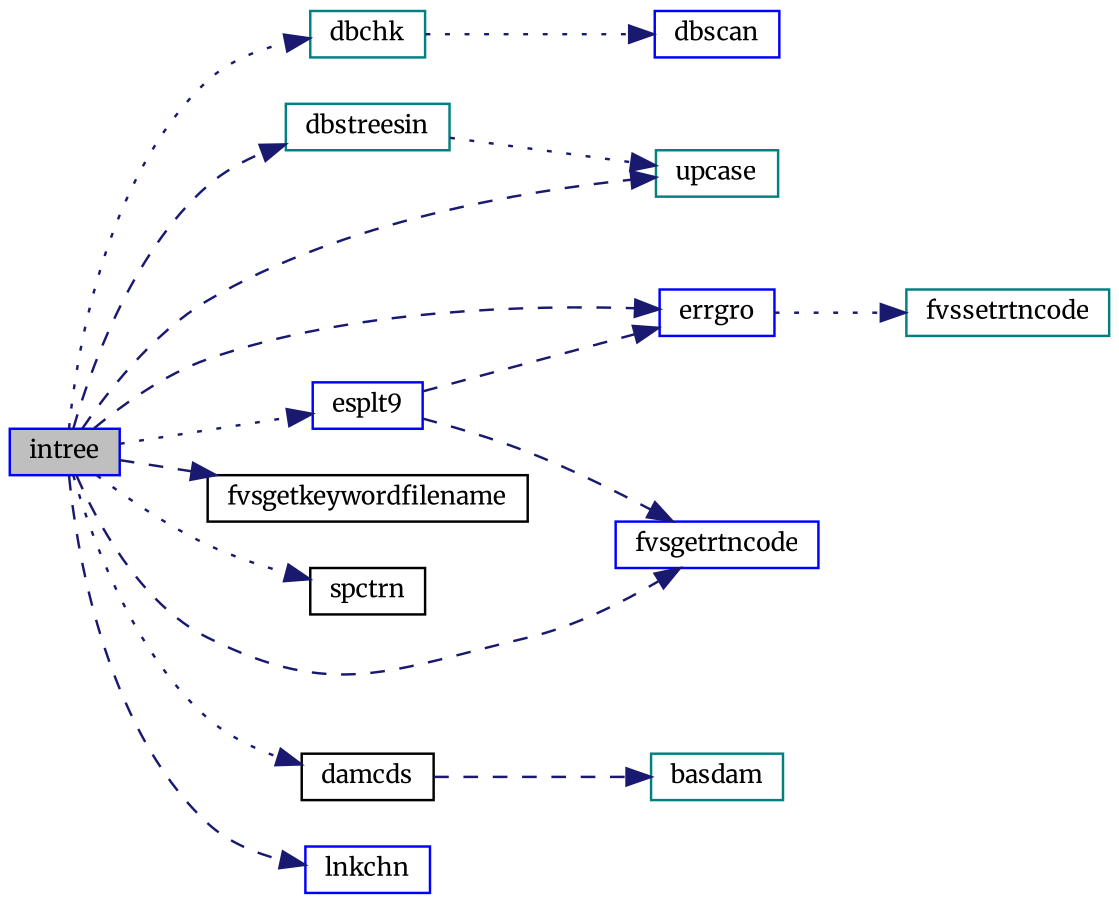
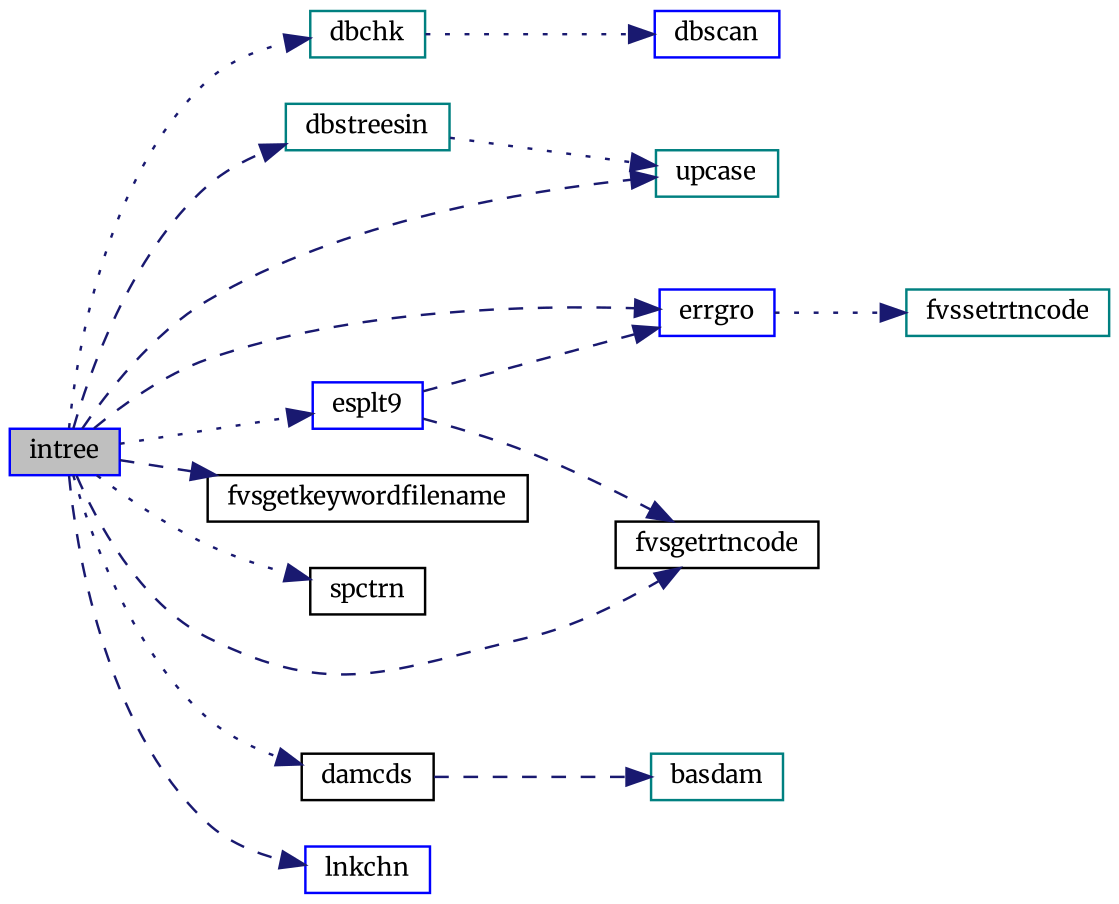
(717, 545) -> (717, 545)
